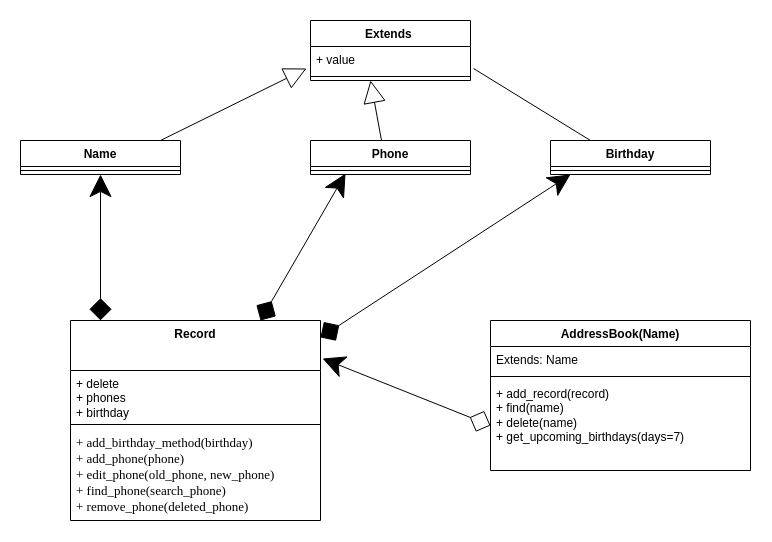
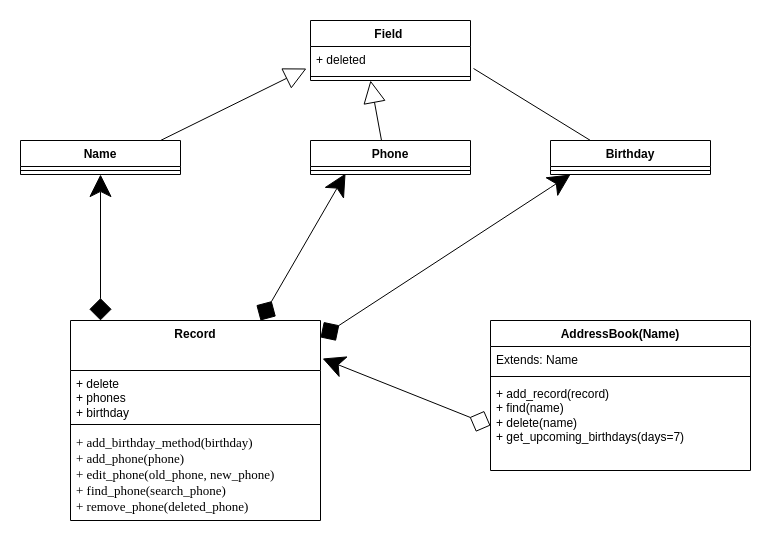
(391, 35) -> (391, 35)
(338, 61) -> (345, 61)
